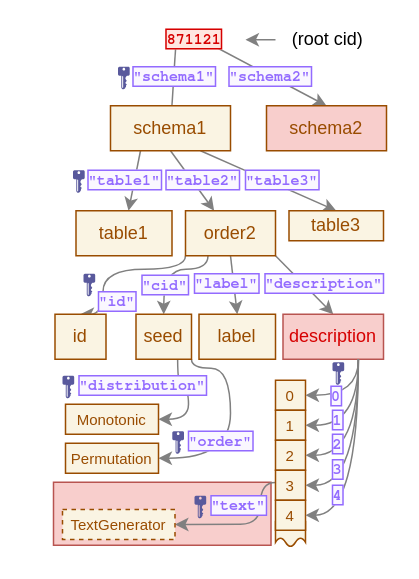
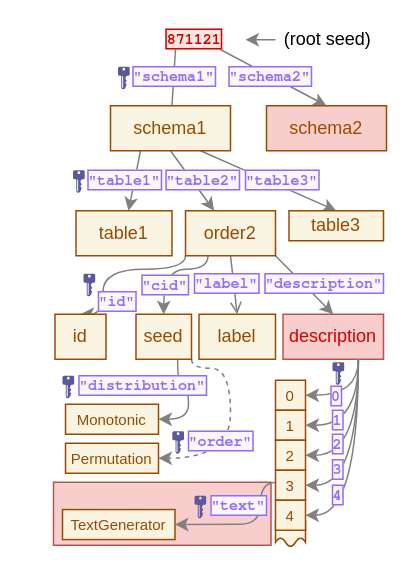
(328, 40) -> (328, 40)
(236, 303) -> (236, 305)
(227, 384) -> (227, 384)
(119, 525) -> (119, 525)
